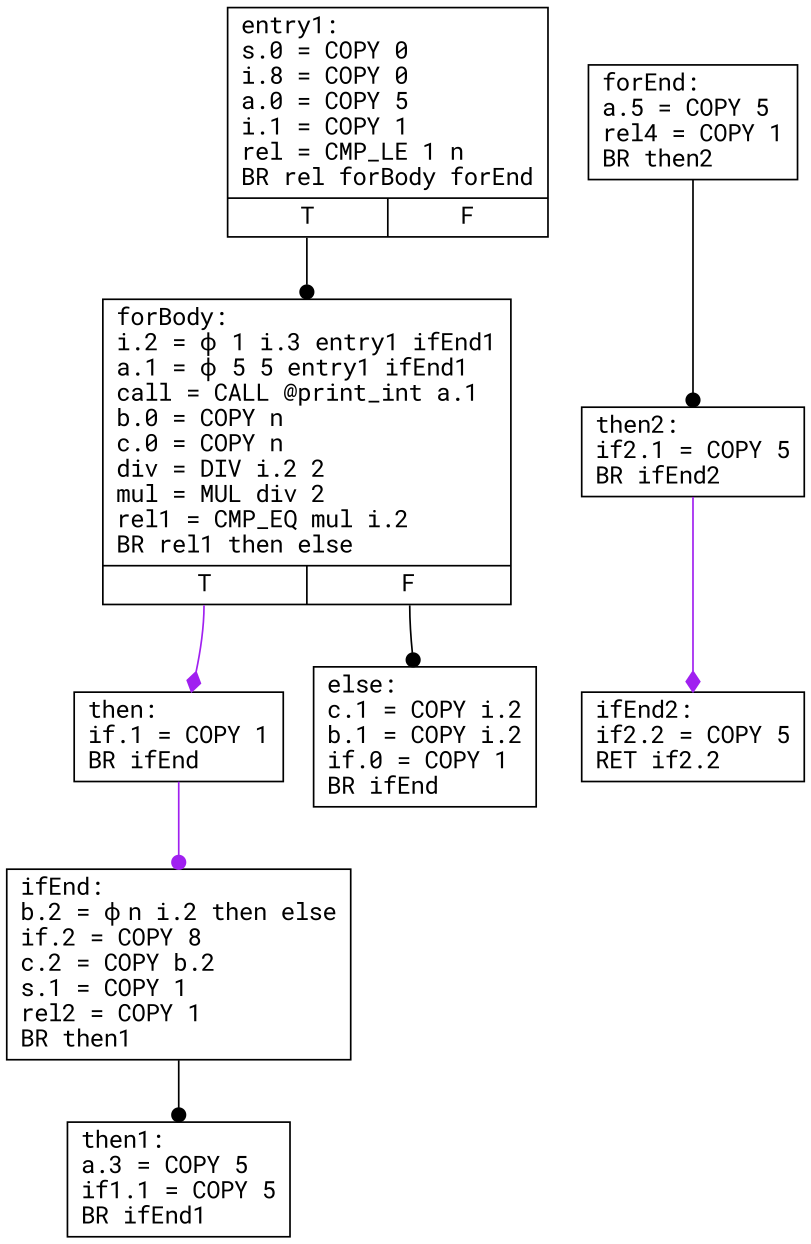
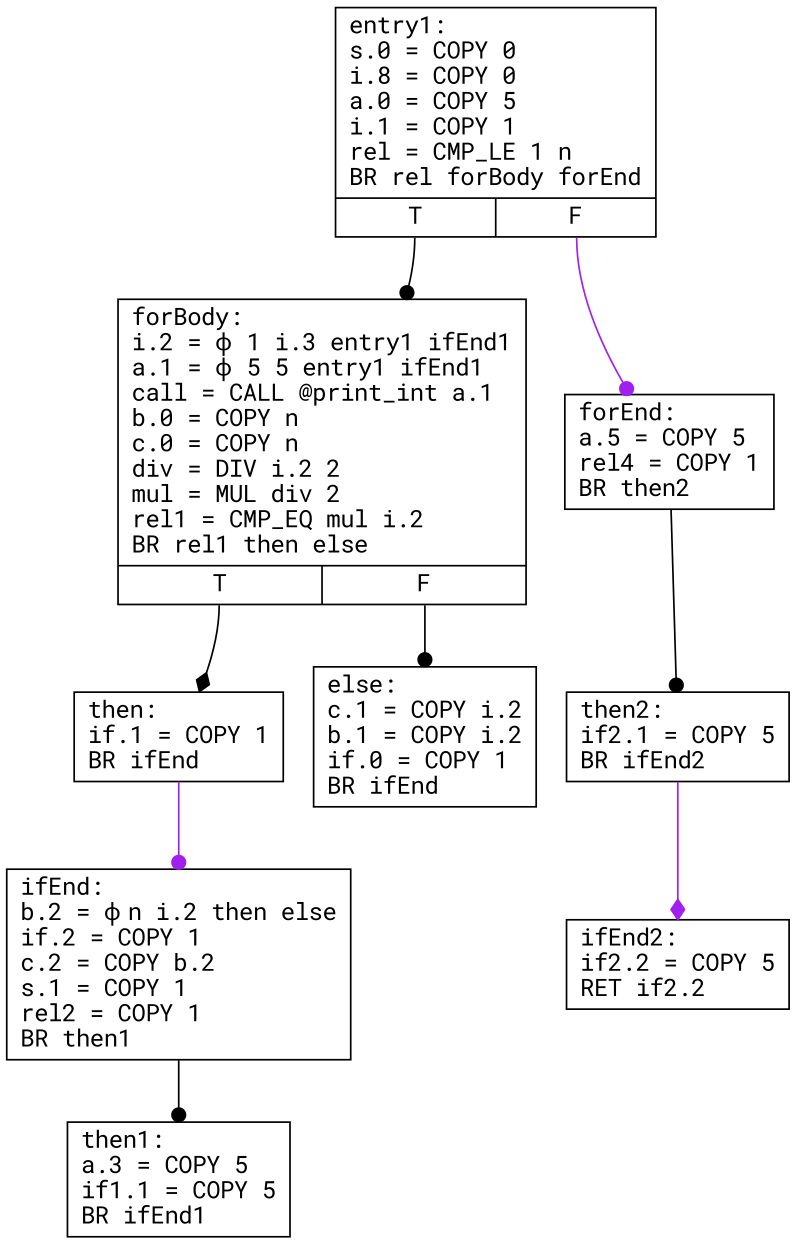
none -> (591, 313)
(202, 639) -> (216, 639)
(111, 938) -> (111, 938)
